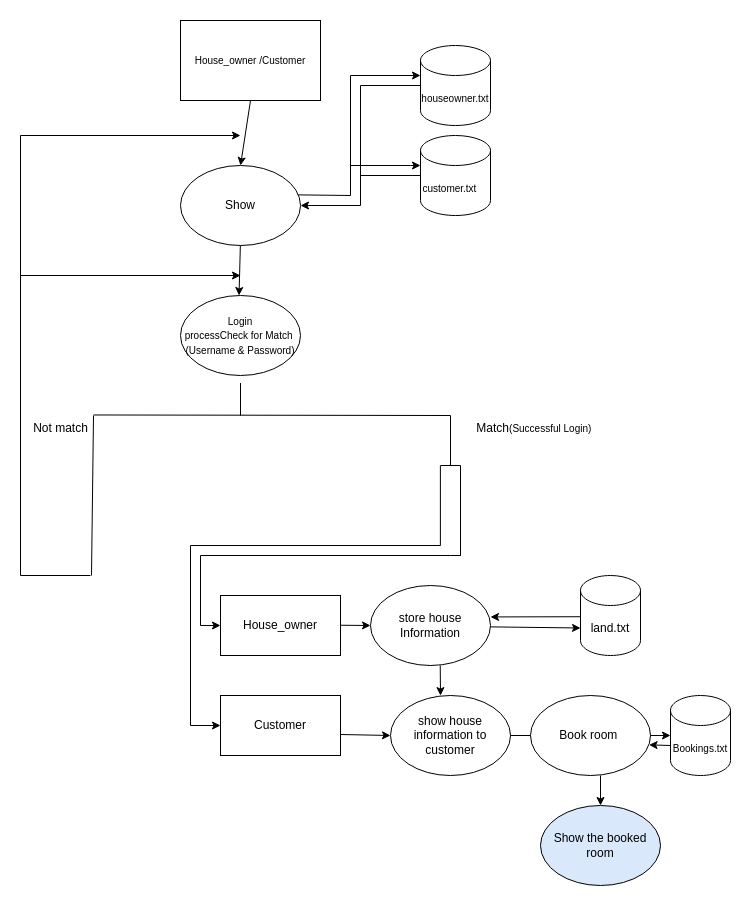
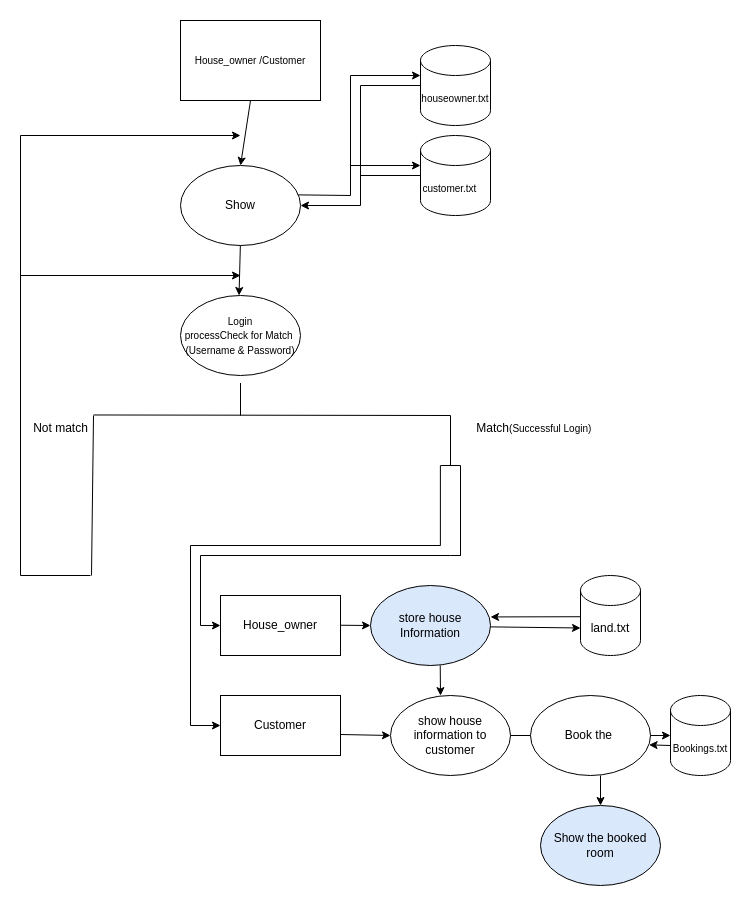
(431, 626) -> (431, 626)
(591, 736) -> (591, 736)
